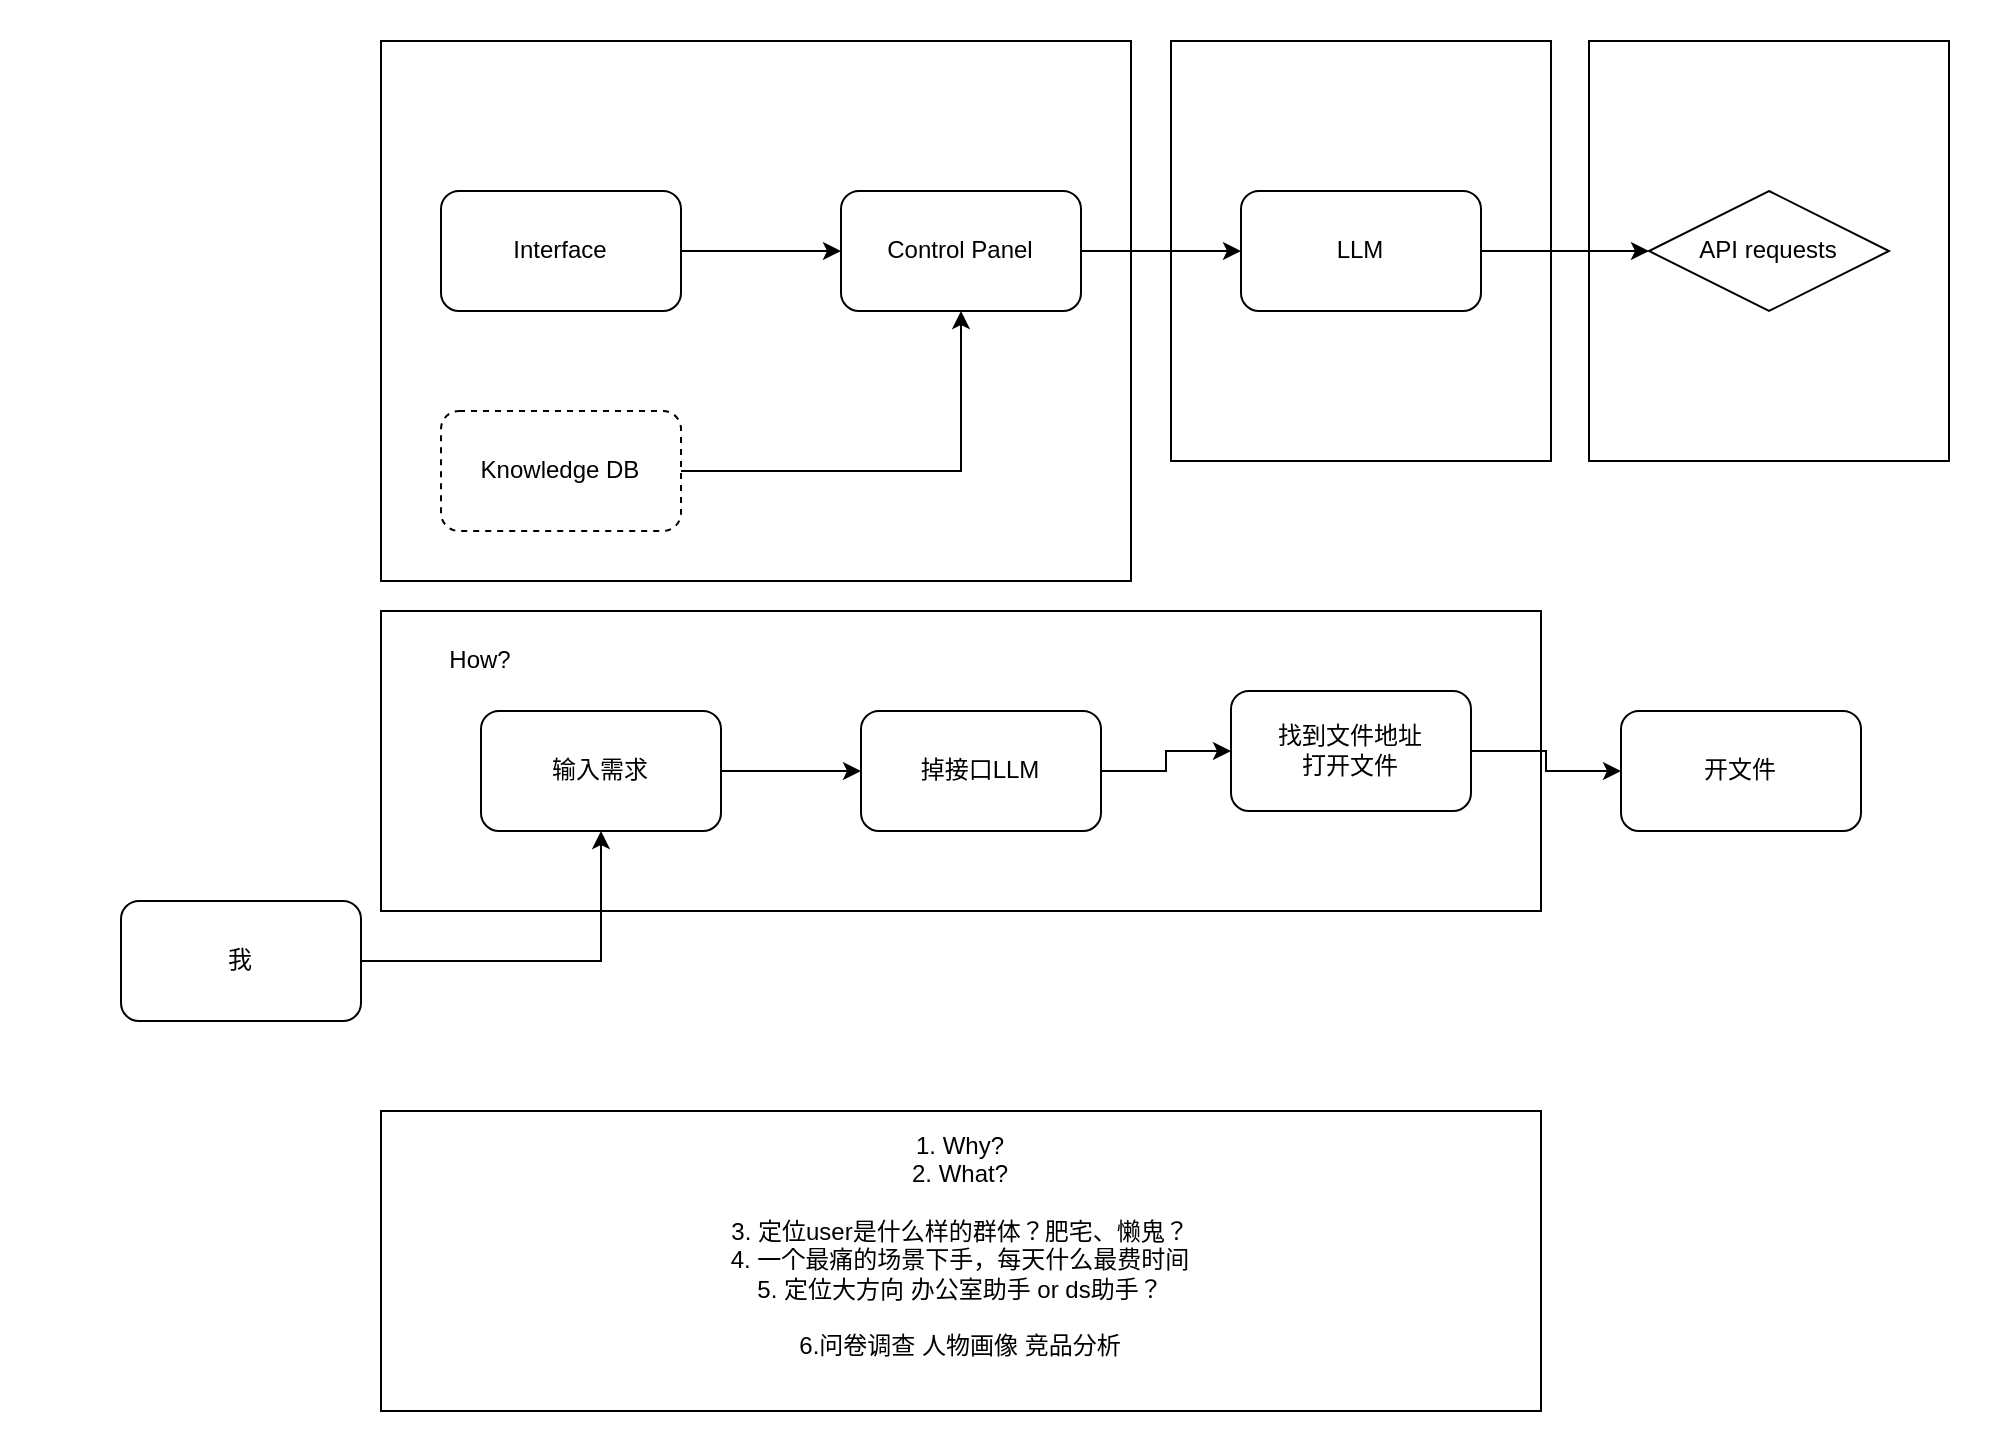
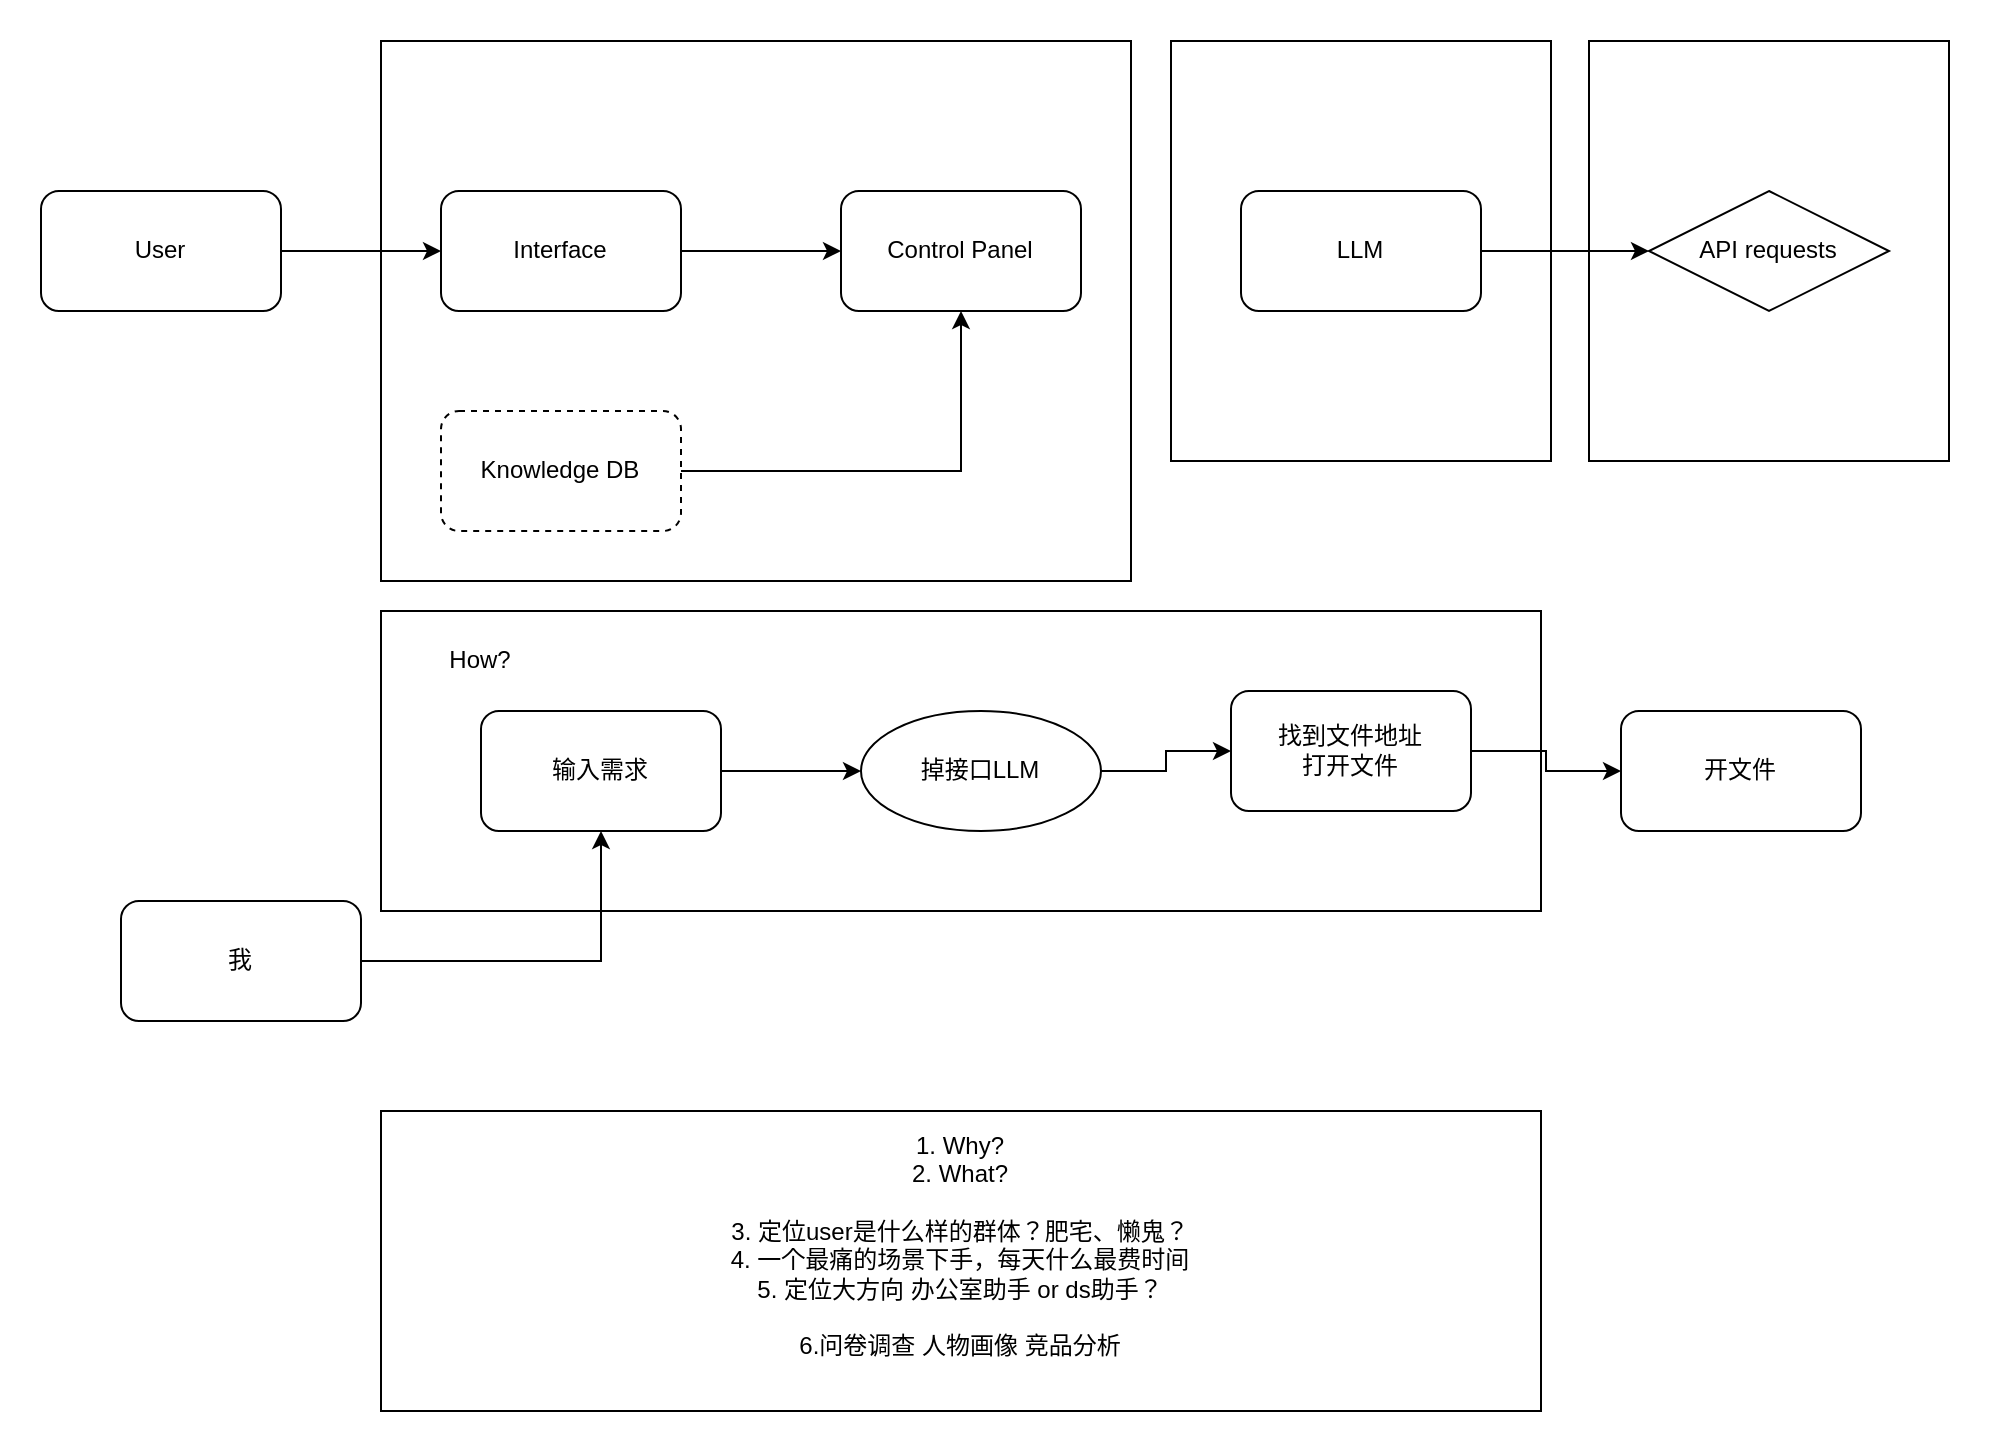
none -> (161, 251)
none -> (354, 251)
(1154, 251) -> none
(981, 771) -> (981, 771)
